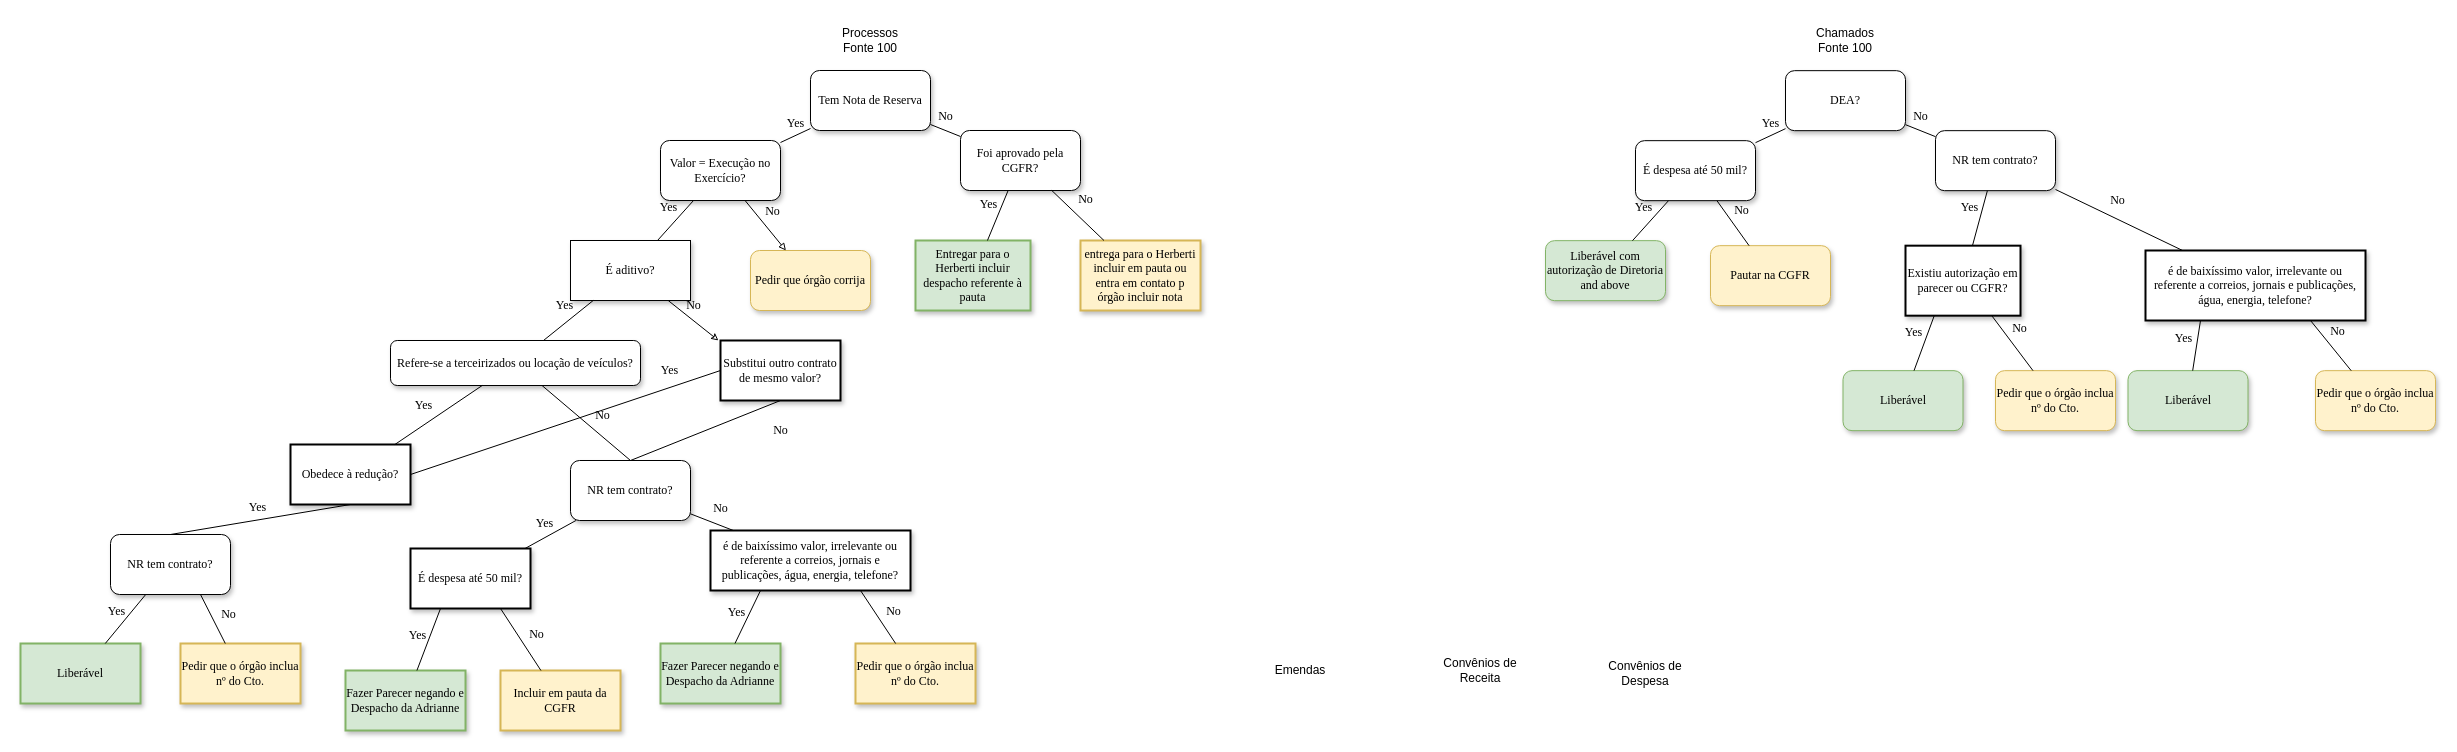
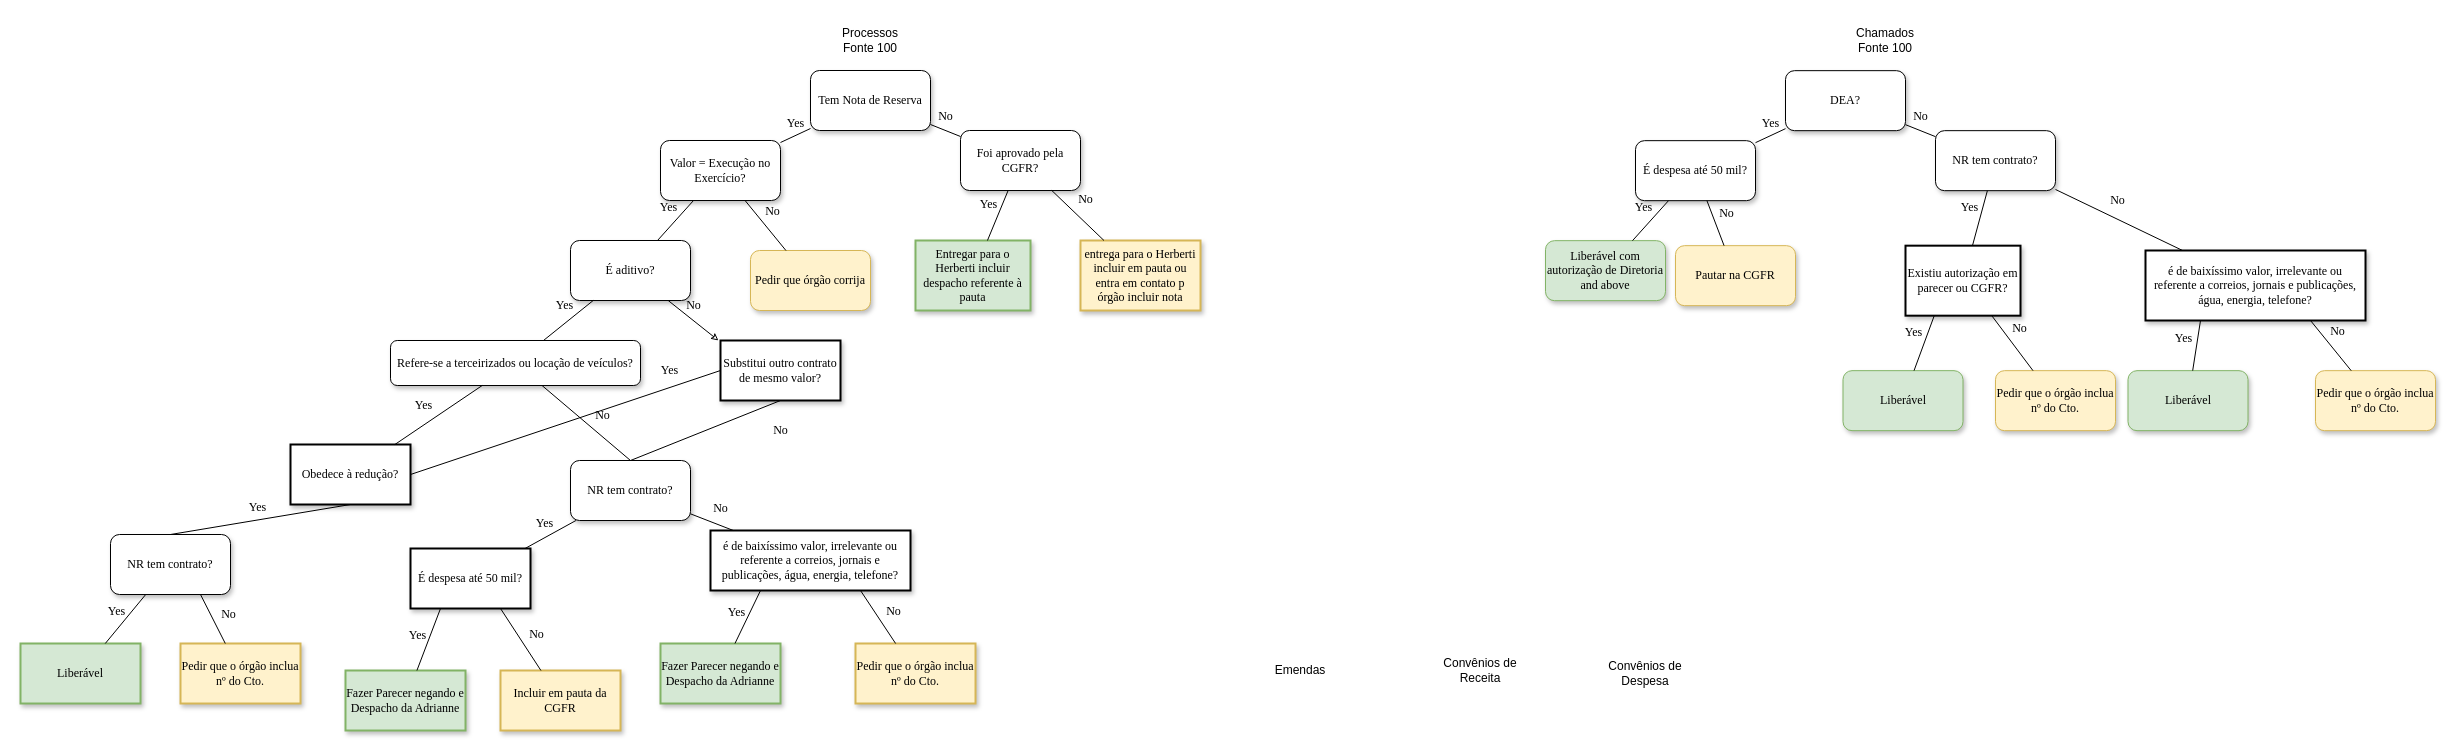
(1846, 41) -> (1886, 41)
(780, 243) -> (782, 246)
(631, 271) -> (631, 271)
(1771, 276) -> (1736, 276)
